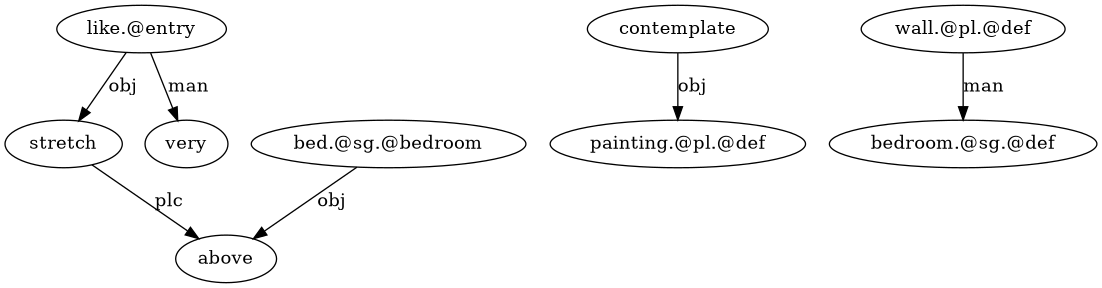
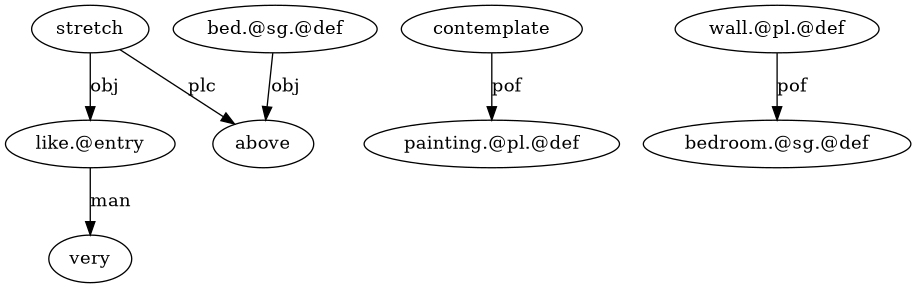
(106, 81) -> (90, 80)
(692, 87) -> (507, 87)
(984, 87) -> (792, 87)
(389, 144) -> (275, 29)
